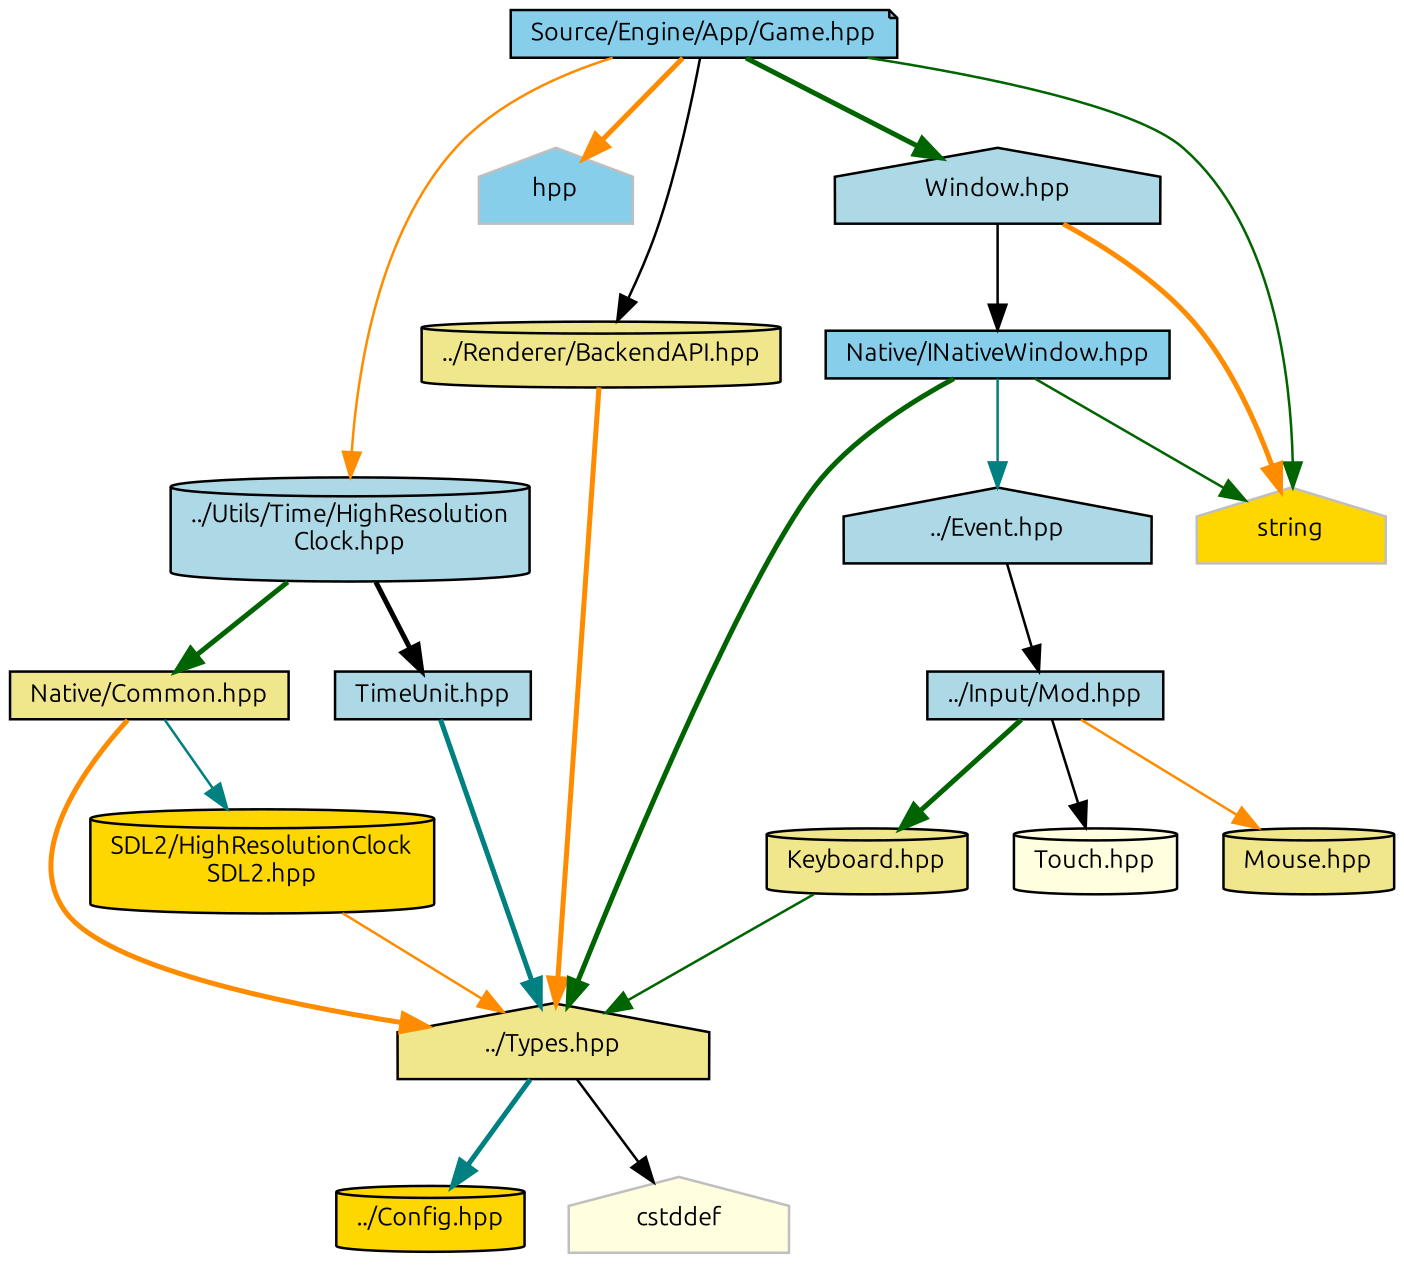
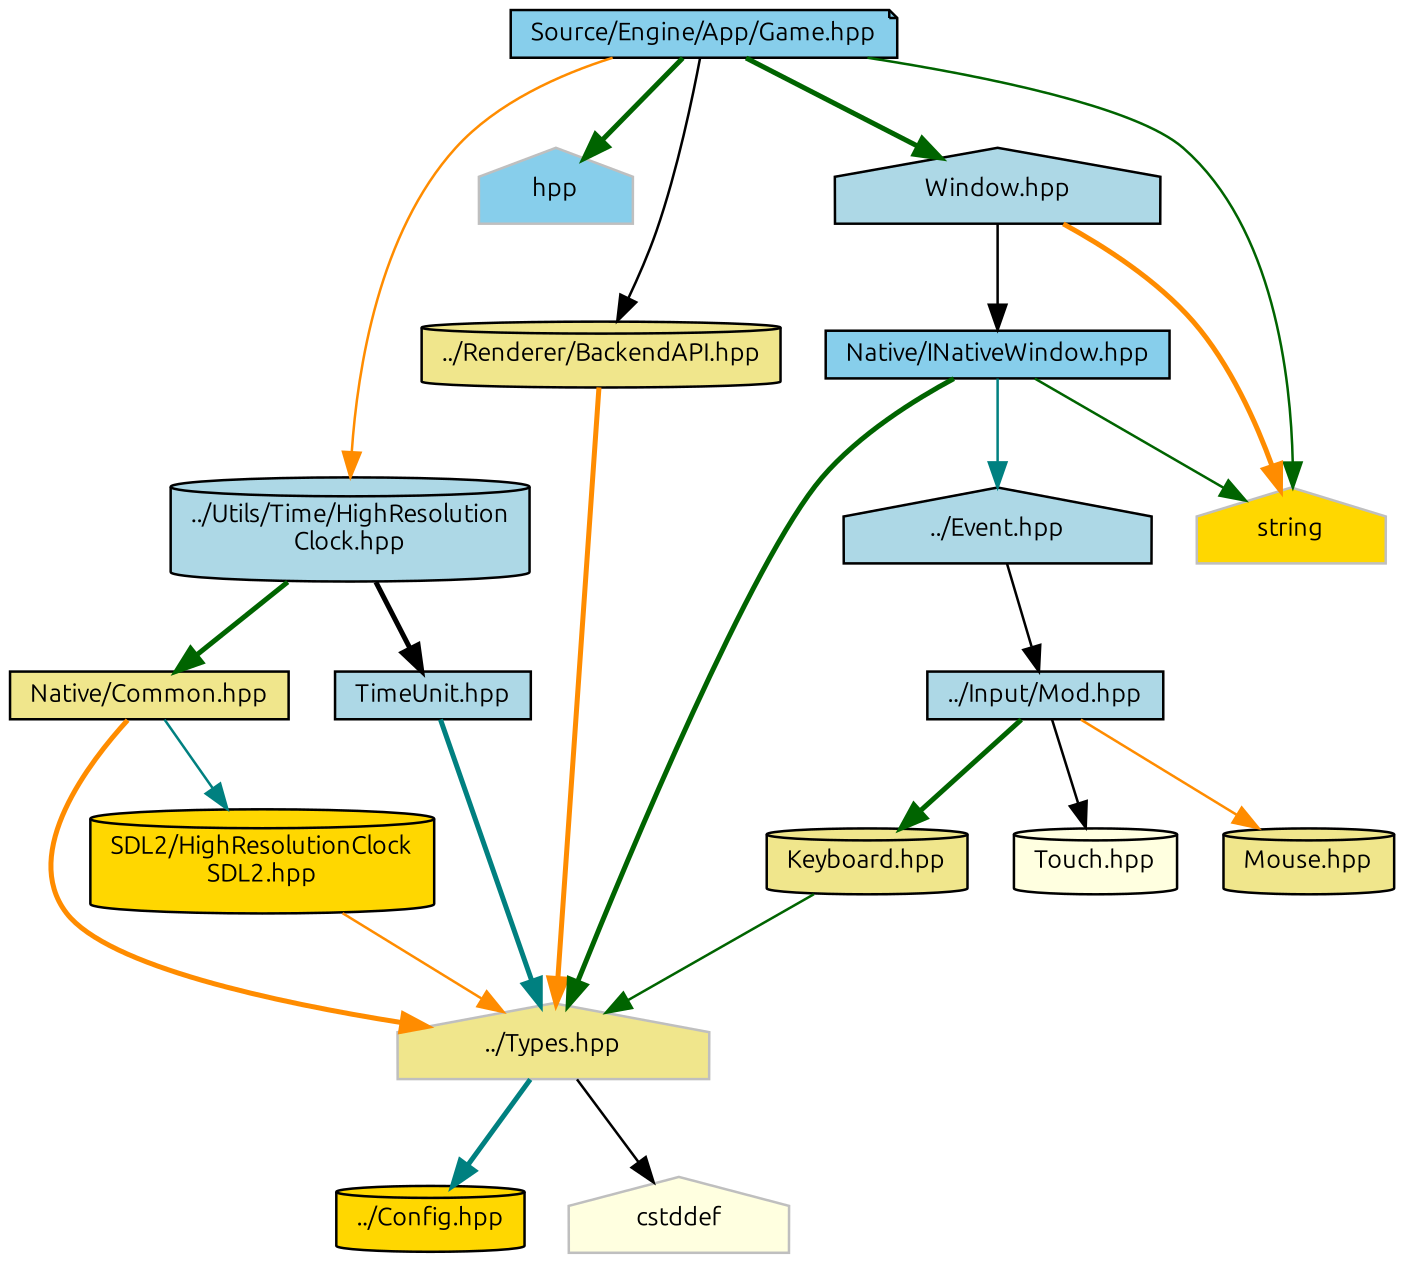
(643, 99) -> (643, 99)
(553, 1045) -> (553, 1045)
